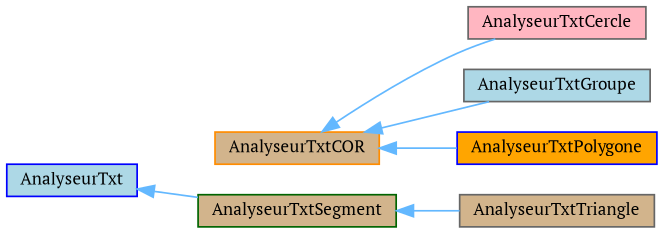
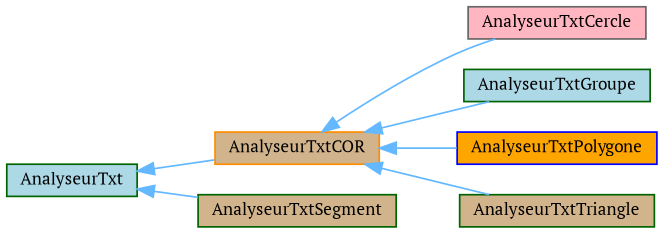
(557, 85) -> (557, 85)
none -> (184, 164)
(72, 180) -> (72, 180)
(437, 211) -> (435, 181)
(557, 211) -> (557, 211)
